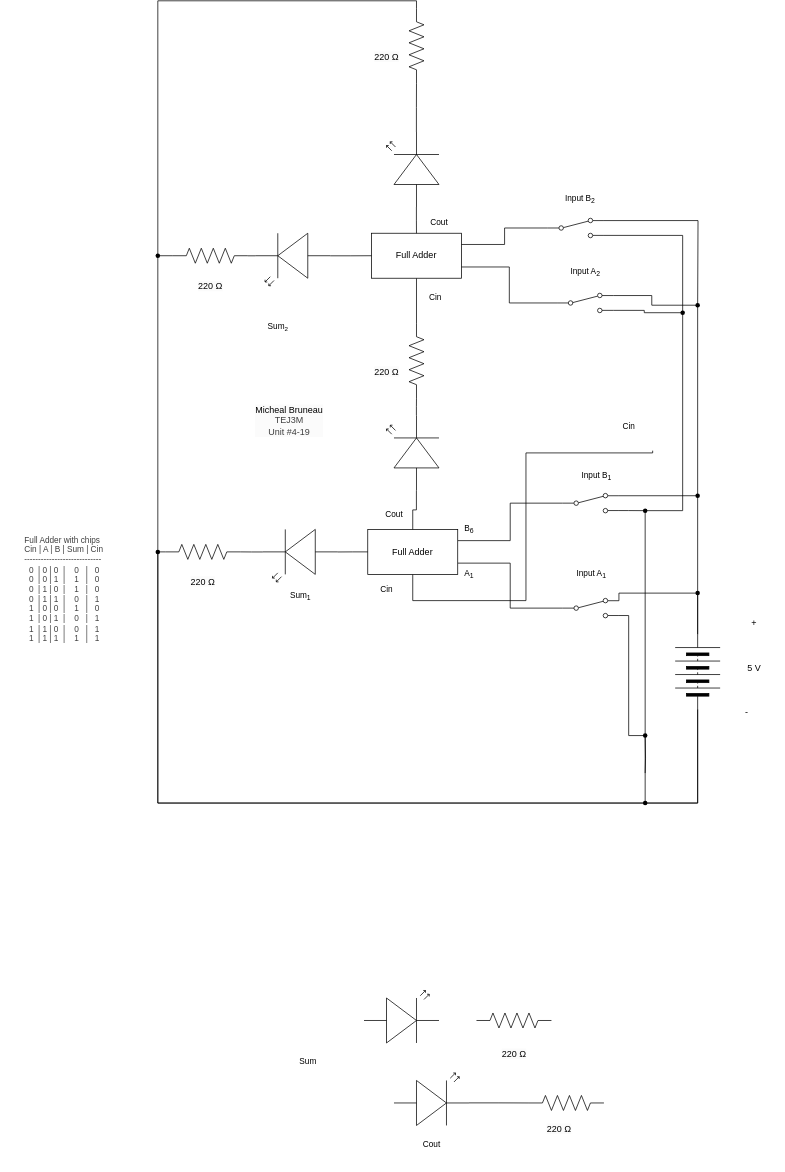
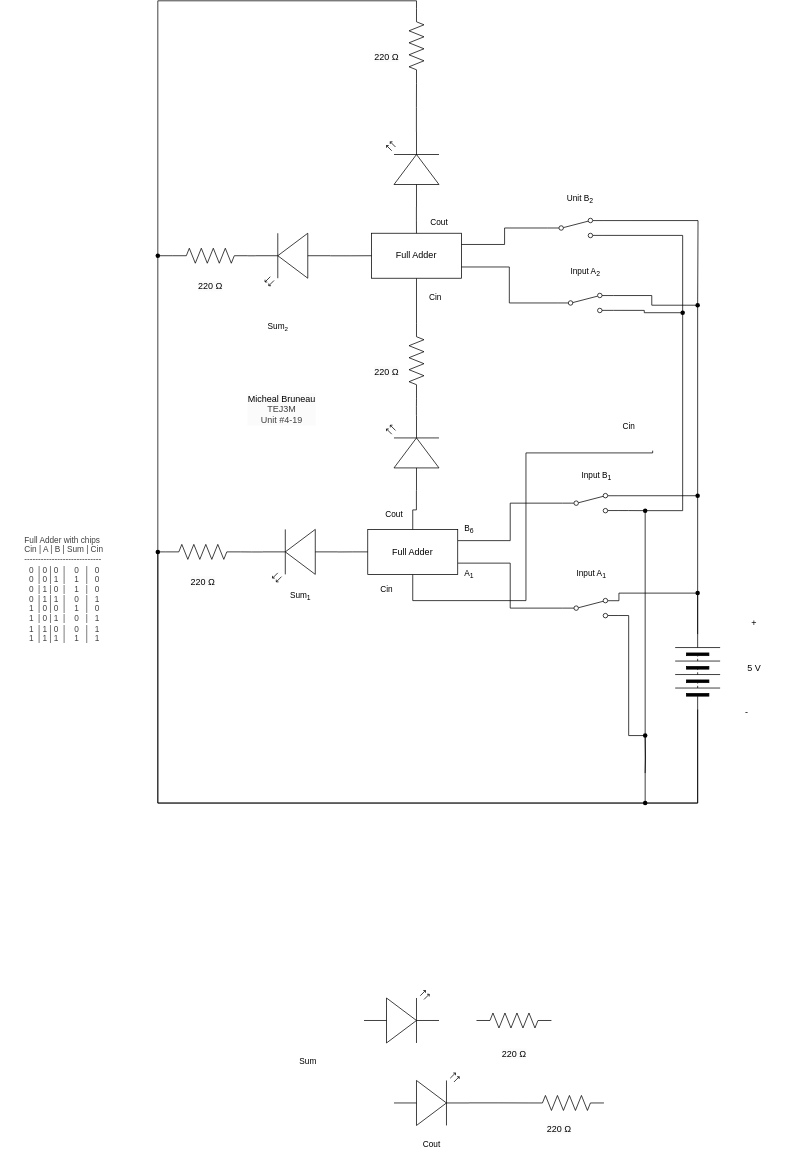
(581, 199) -> (581, 199)
(289, 420) -> (282, 409)
